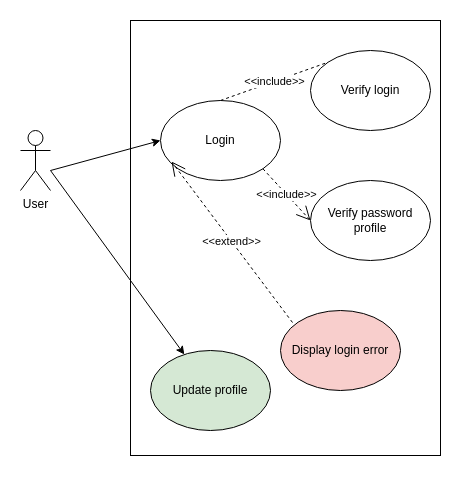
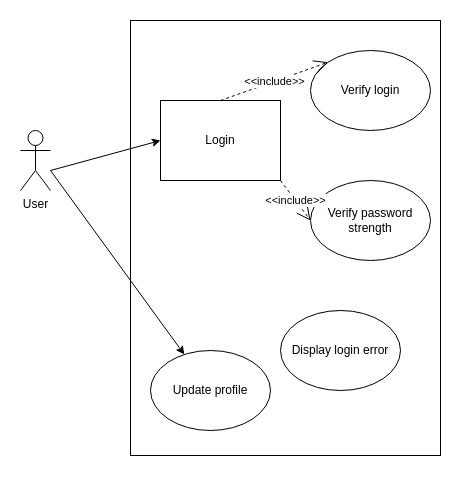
(323, 64) -> (323, 64)
(221, 141) -> (221, 141)
(371, 221) -> (371, 221)
(233, 243) -> none
(341, 351) -> (341, 351)
(211, 391) -> (211, 391)
